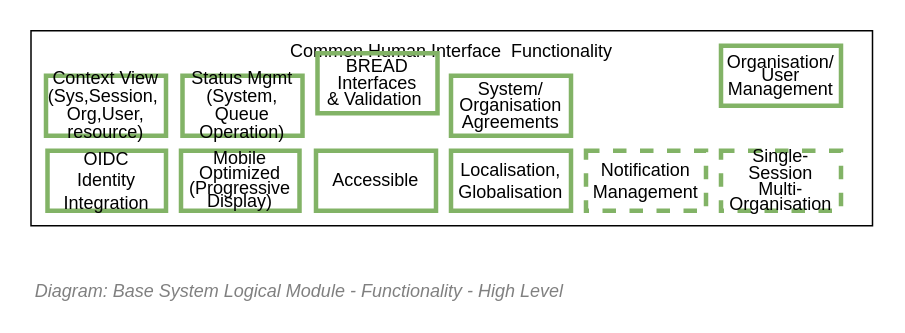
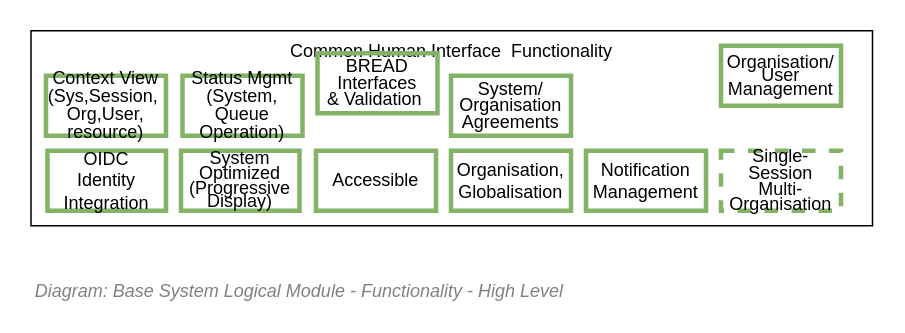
(240, 181) -> (240, 181)
(511, 181) -> (511, 181)
(646, 181) -> (646, 181)
